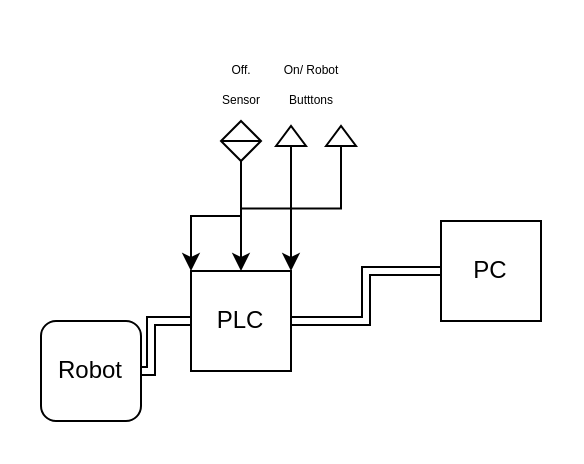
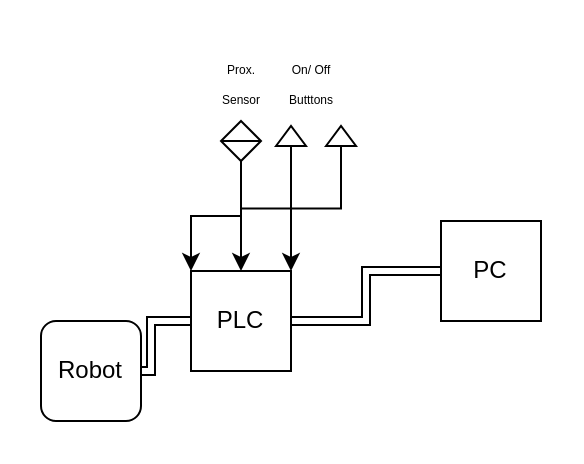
(242, 81) -> (242, 81)
(312, 81) -> (312, 81)
